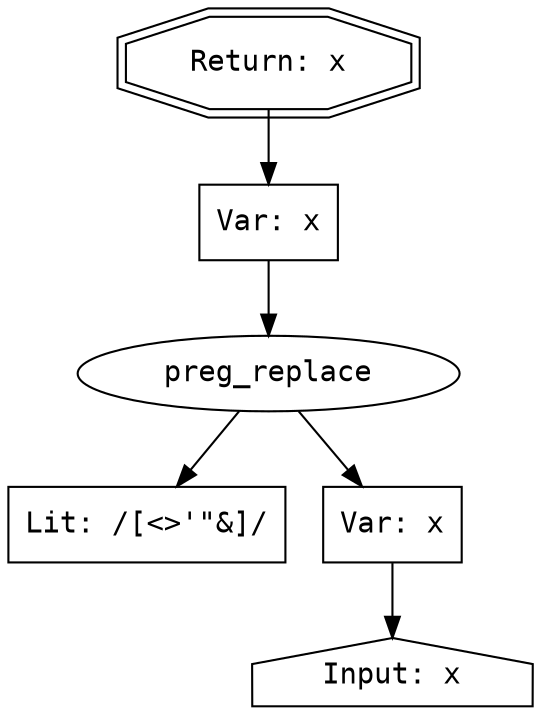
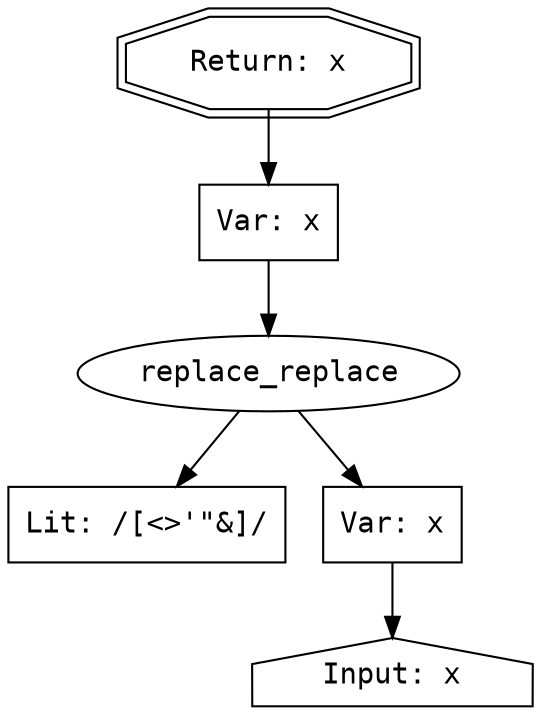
(269, 374) -> (269, 374)
